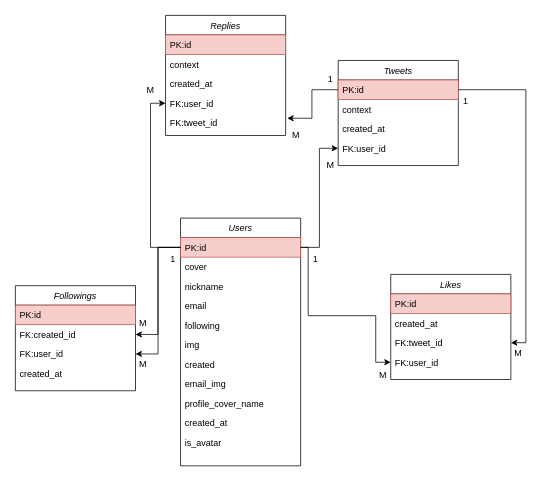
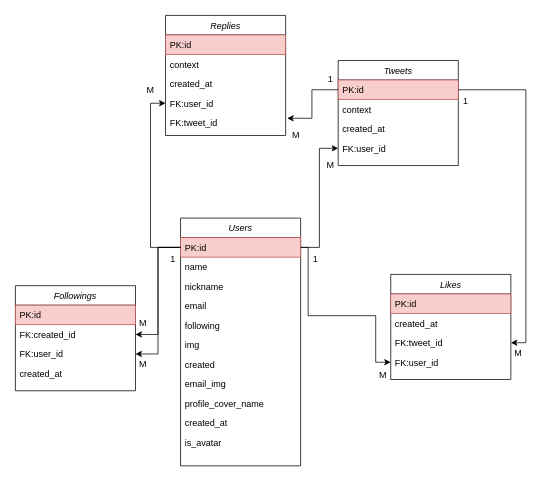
(197, 267) -> (195, 267)
